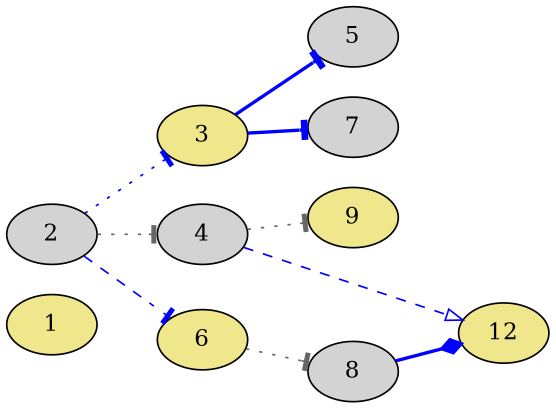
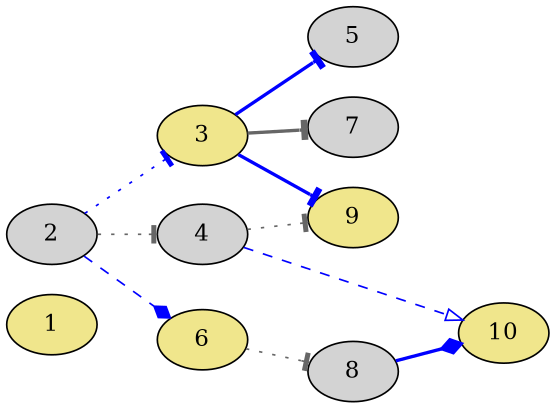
(273, 132) -> (273, 132)
none -> (274, 175)
(119, 281) -> (119, 281)
(504, 333) -> (504, 333)
